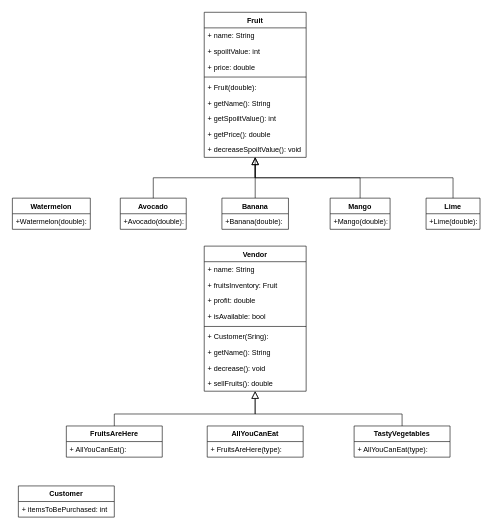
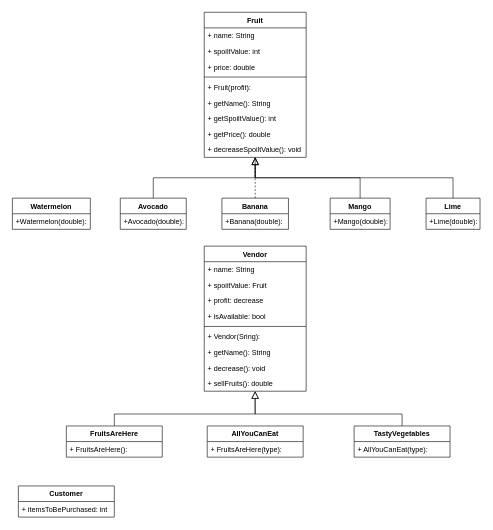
(236, 88) -> (236, 88)
(255, 188) -> (255, 188)
(251, 286) -> (241, 286)
(235, 301) -> (240, 301)
(241, 337) -> (237, 337)
(100, 450) -> (103, 450)
